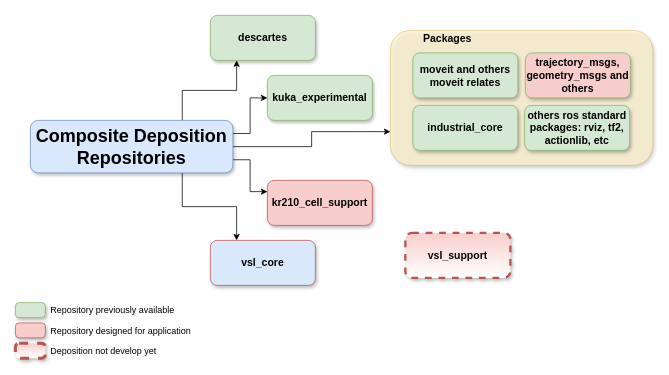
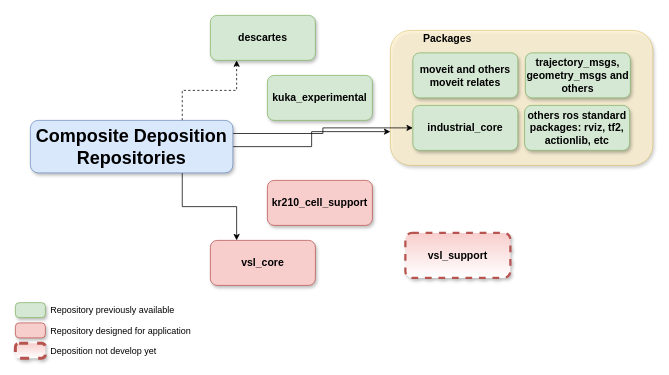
(578, 75) -> (578, 75)
(207, 90) -> (207, 90)
(252, 98) -> (289, 134)
(242, 160) -> none
(263, 263) -> (263, 263)
